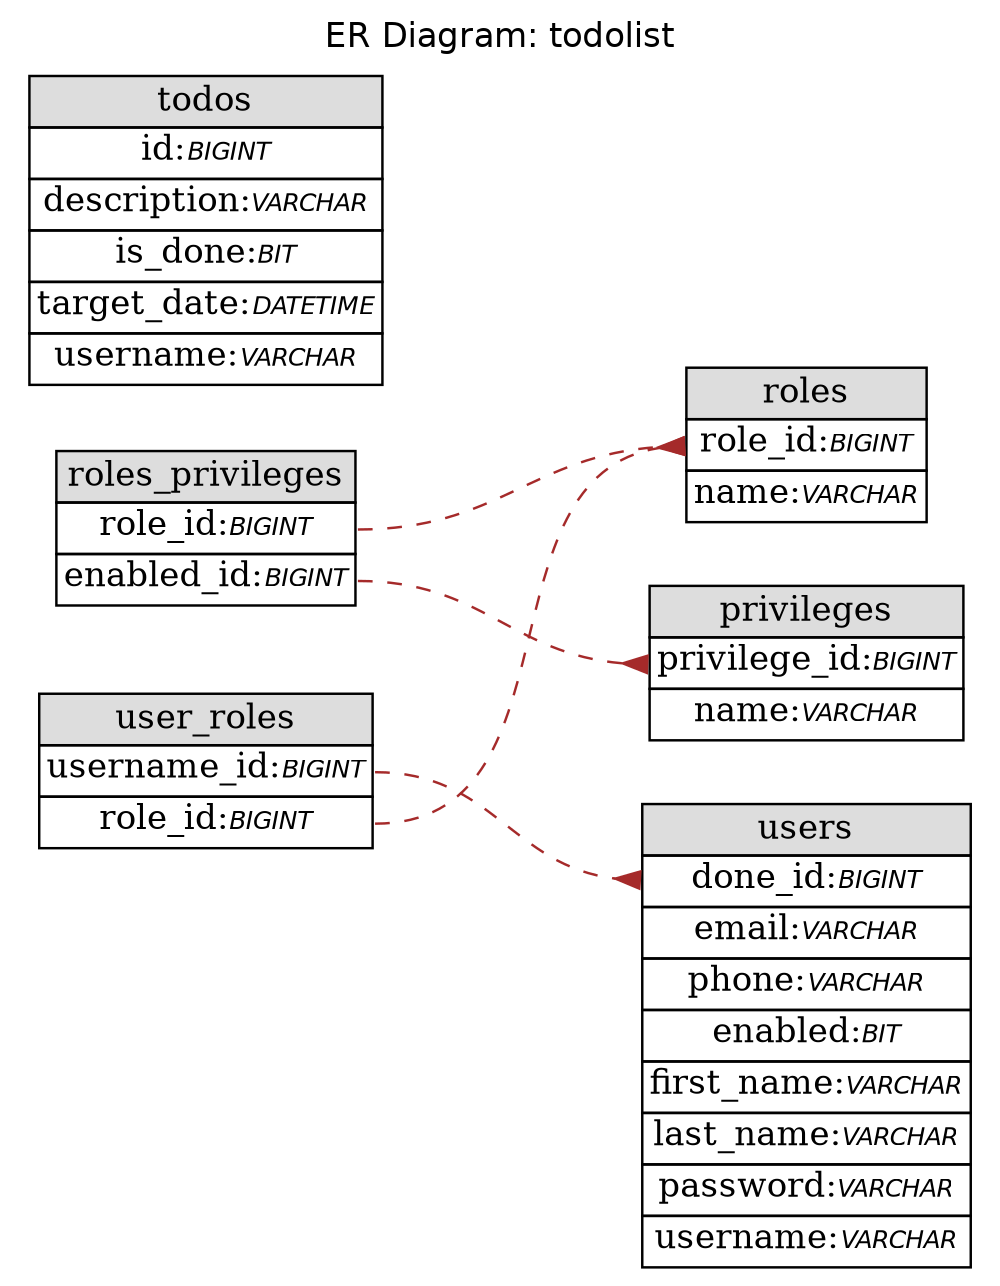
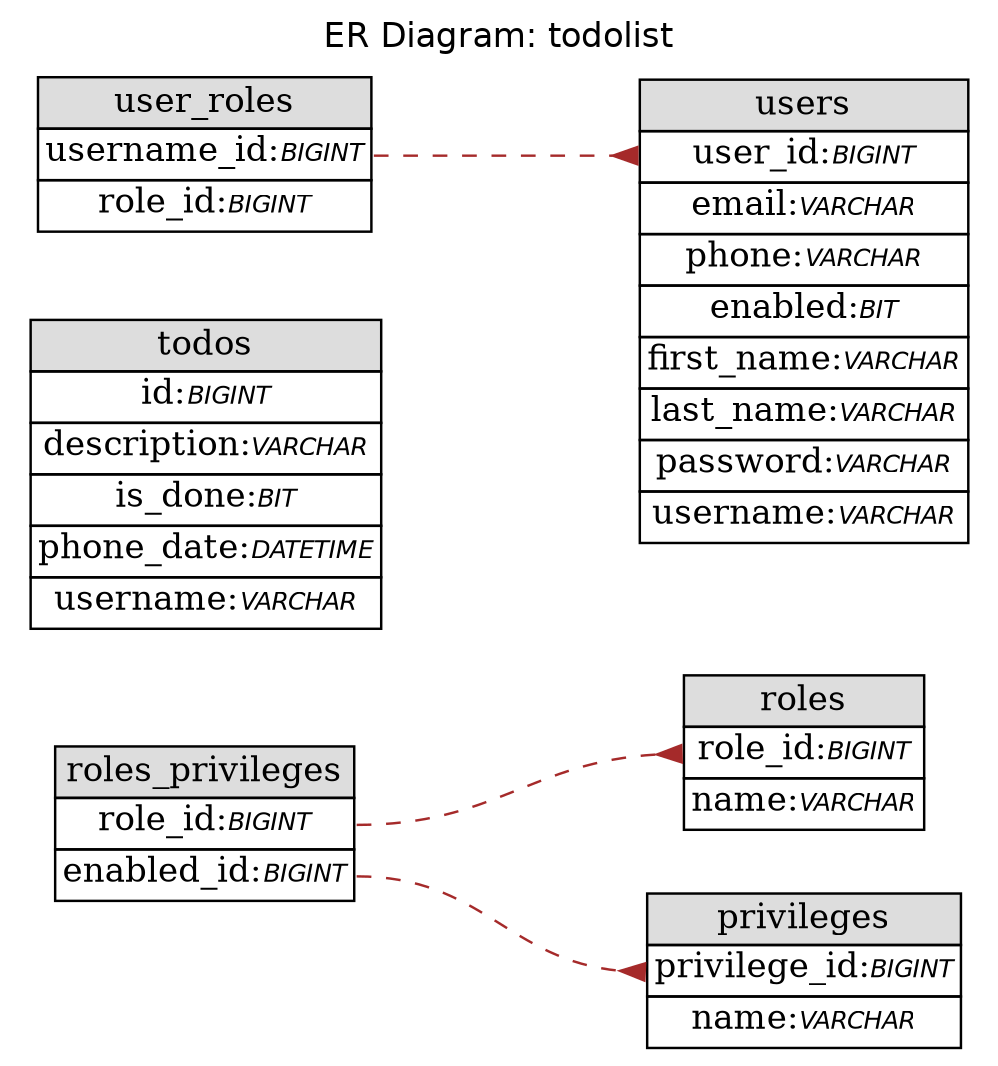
(145, 304) -> (145, 548)
(523, 659) -> none
(765, 878) -> (762, 153)
